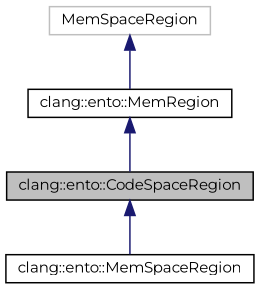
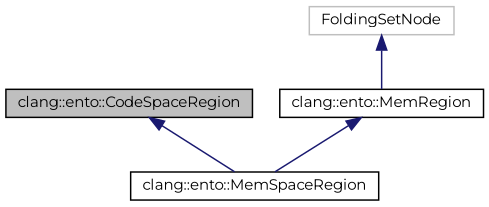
(130, 21) -> (382, 21)
(130, 152) -> (312, 149)
